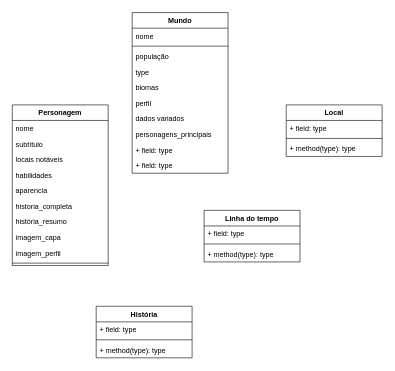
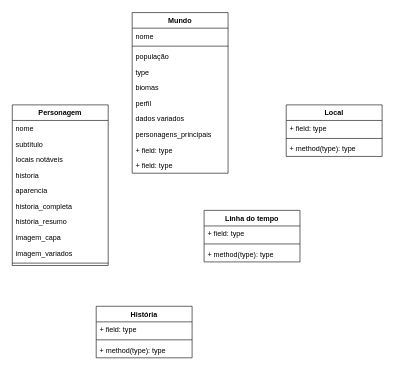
(35, 175) -> (30, 175)
(39, 253) -> (44, 253)
